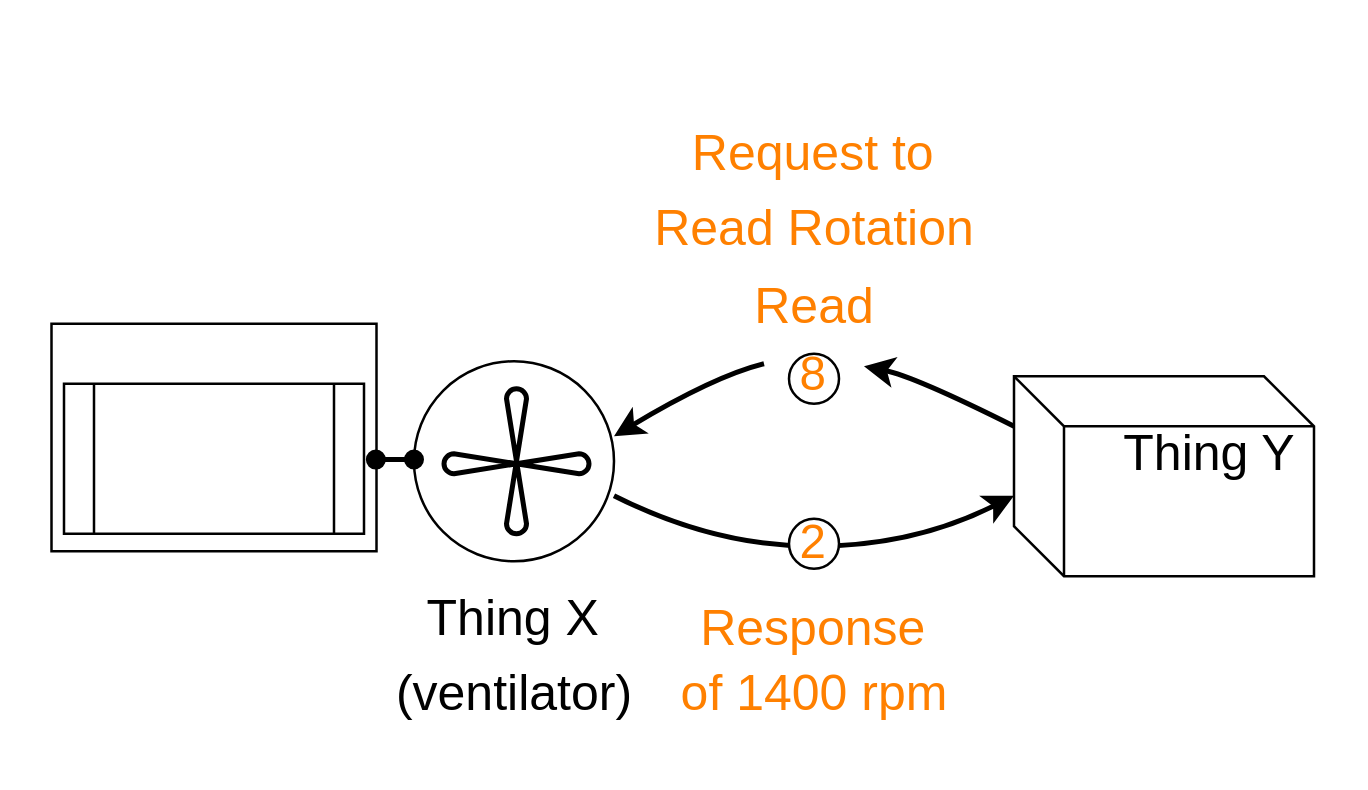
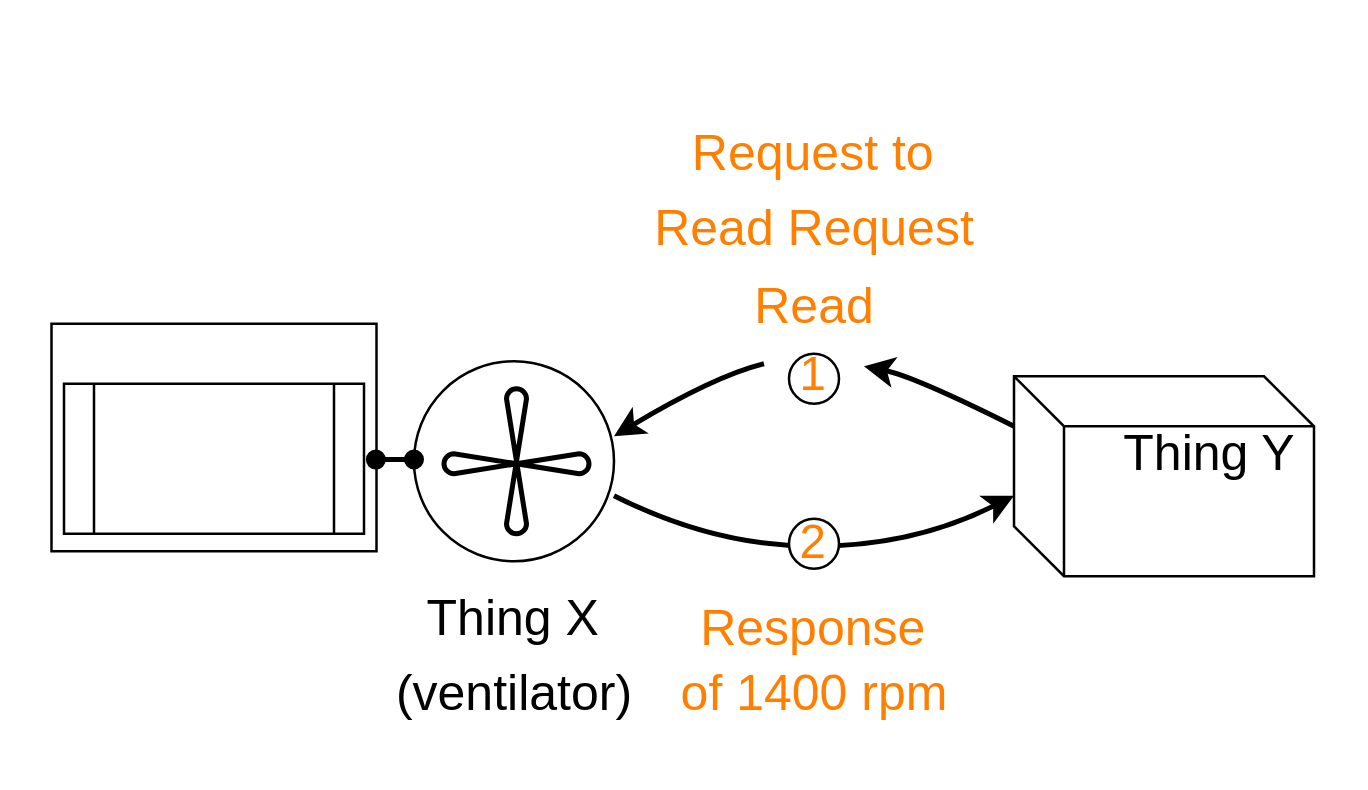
(815, 226) -> (815, 226)
(814, 376) -> (814, 376)
